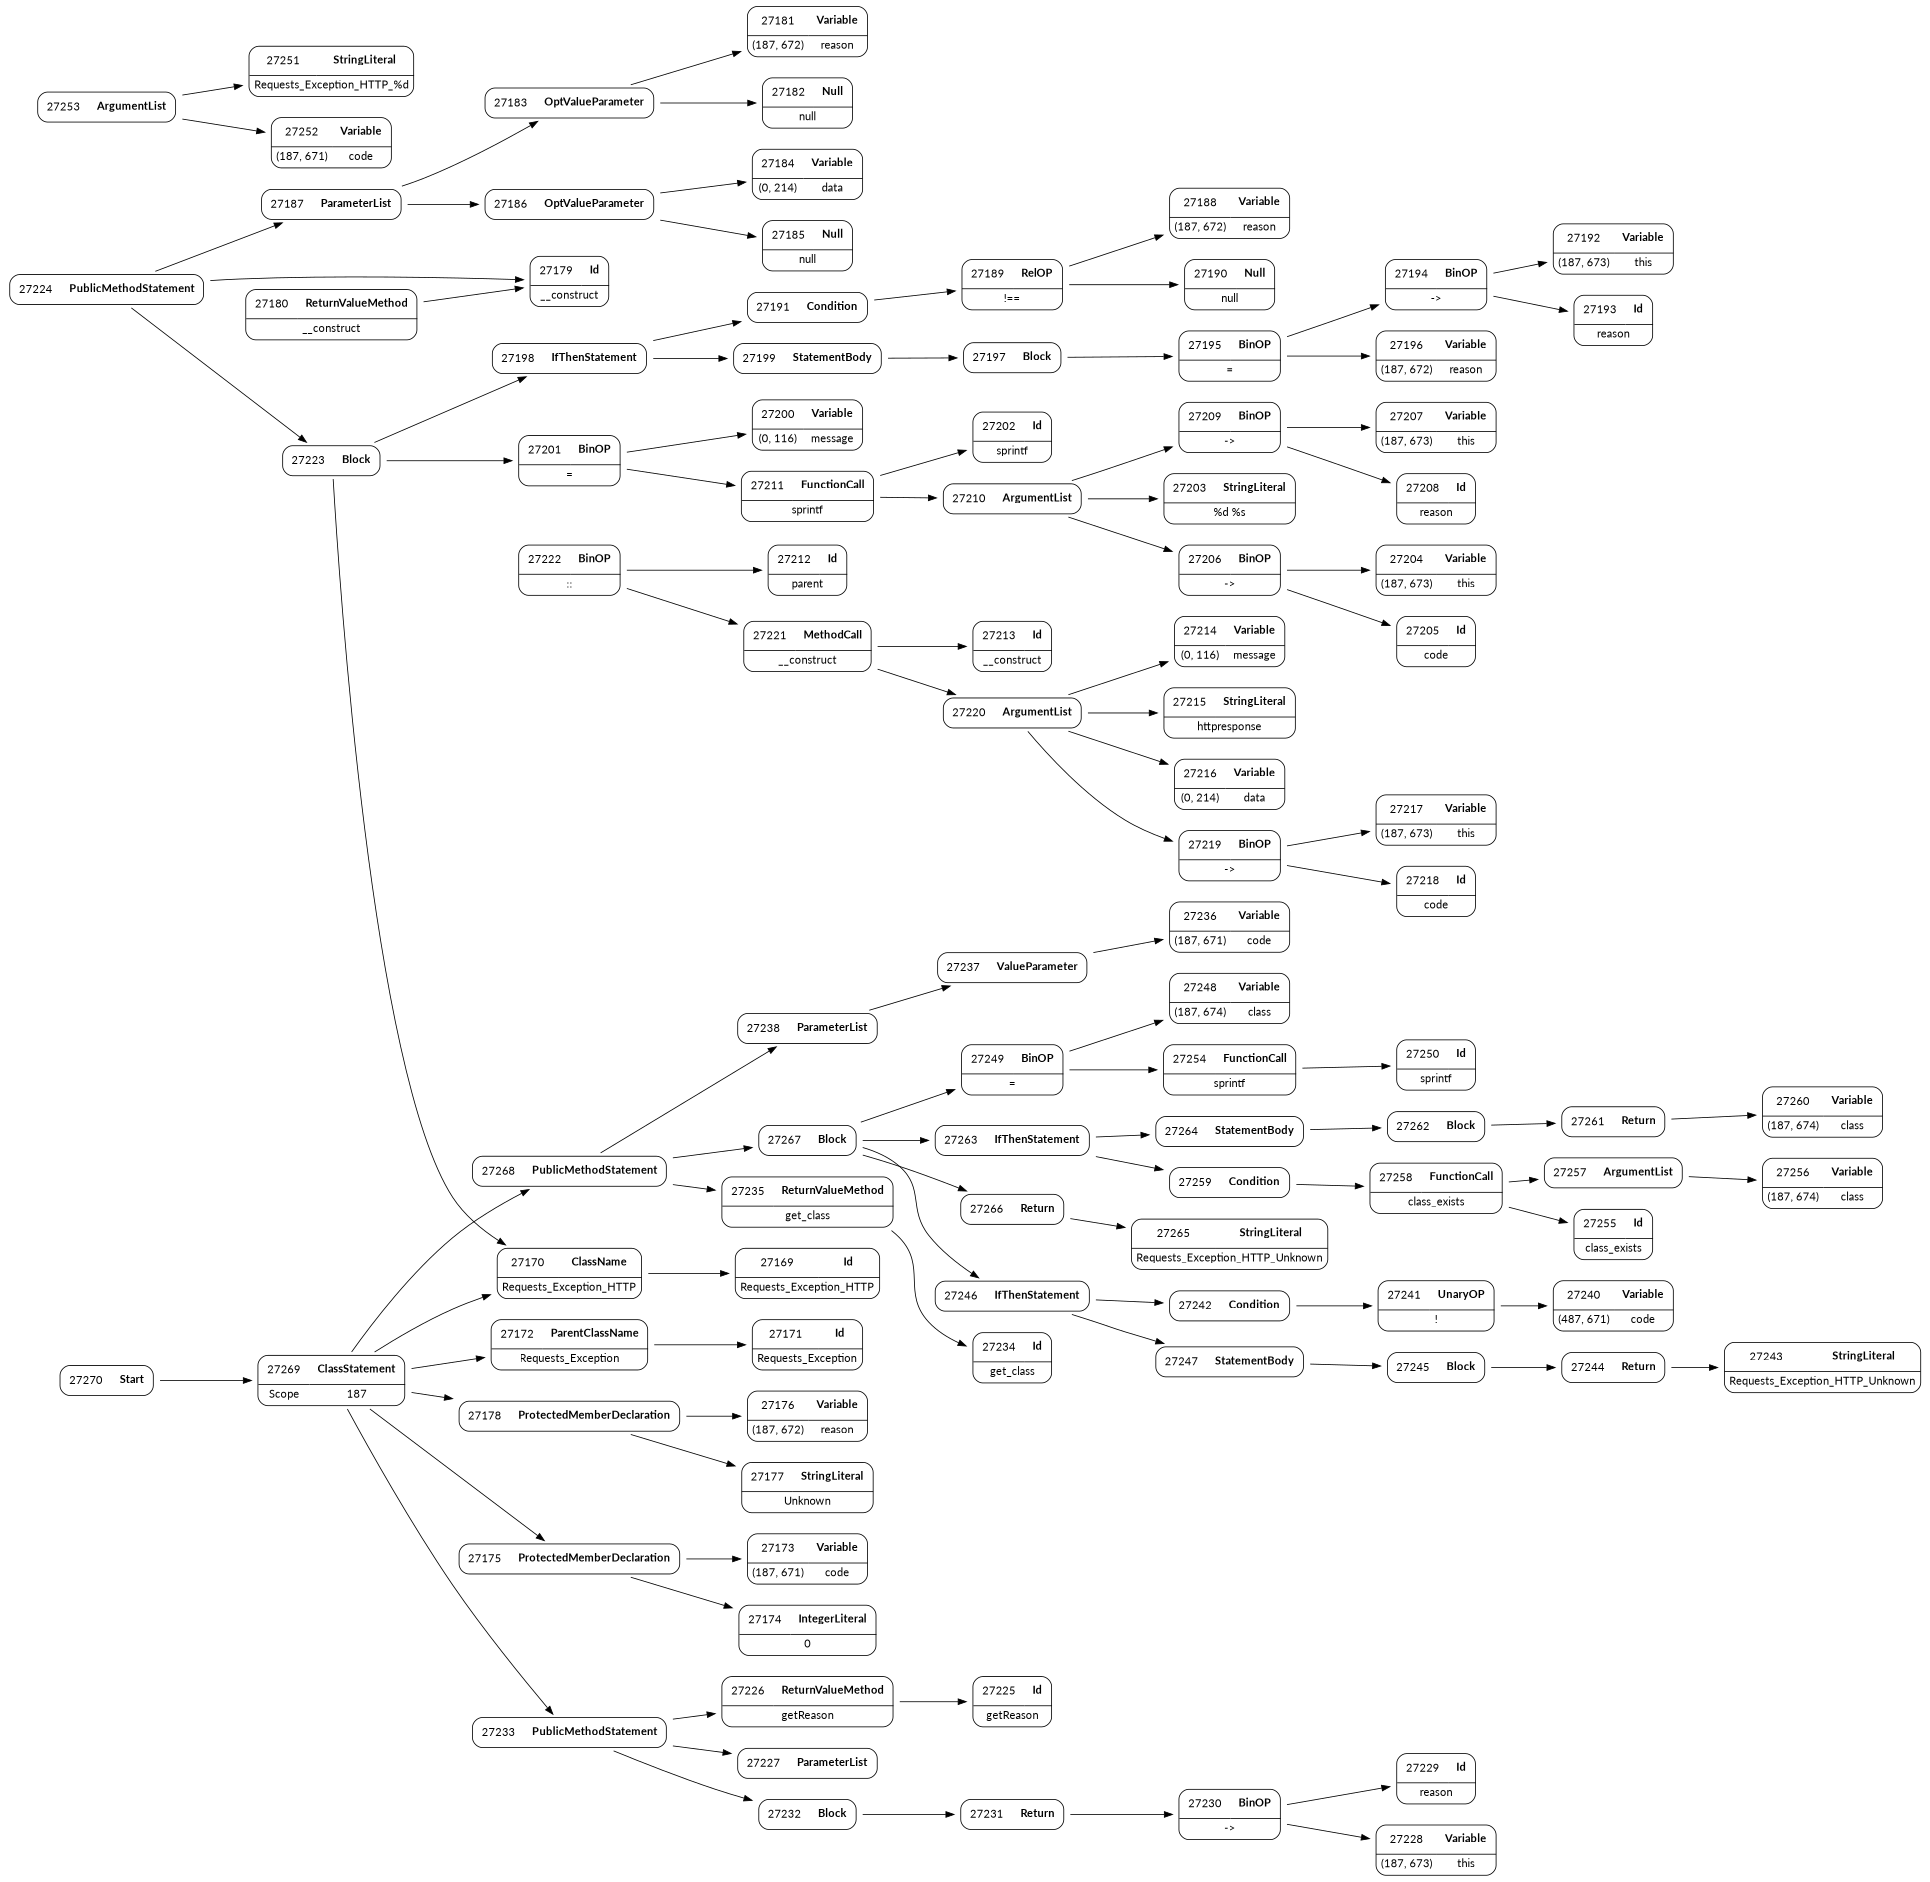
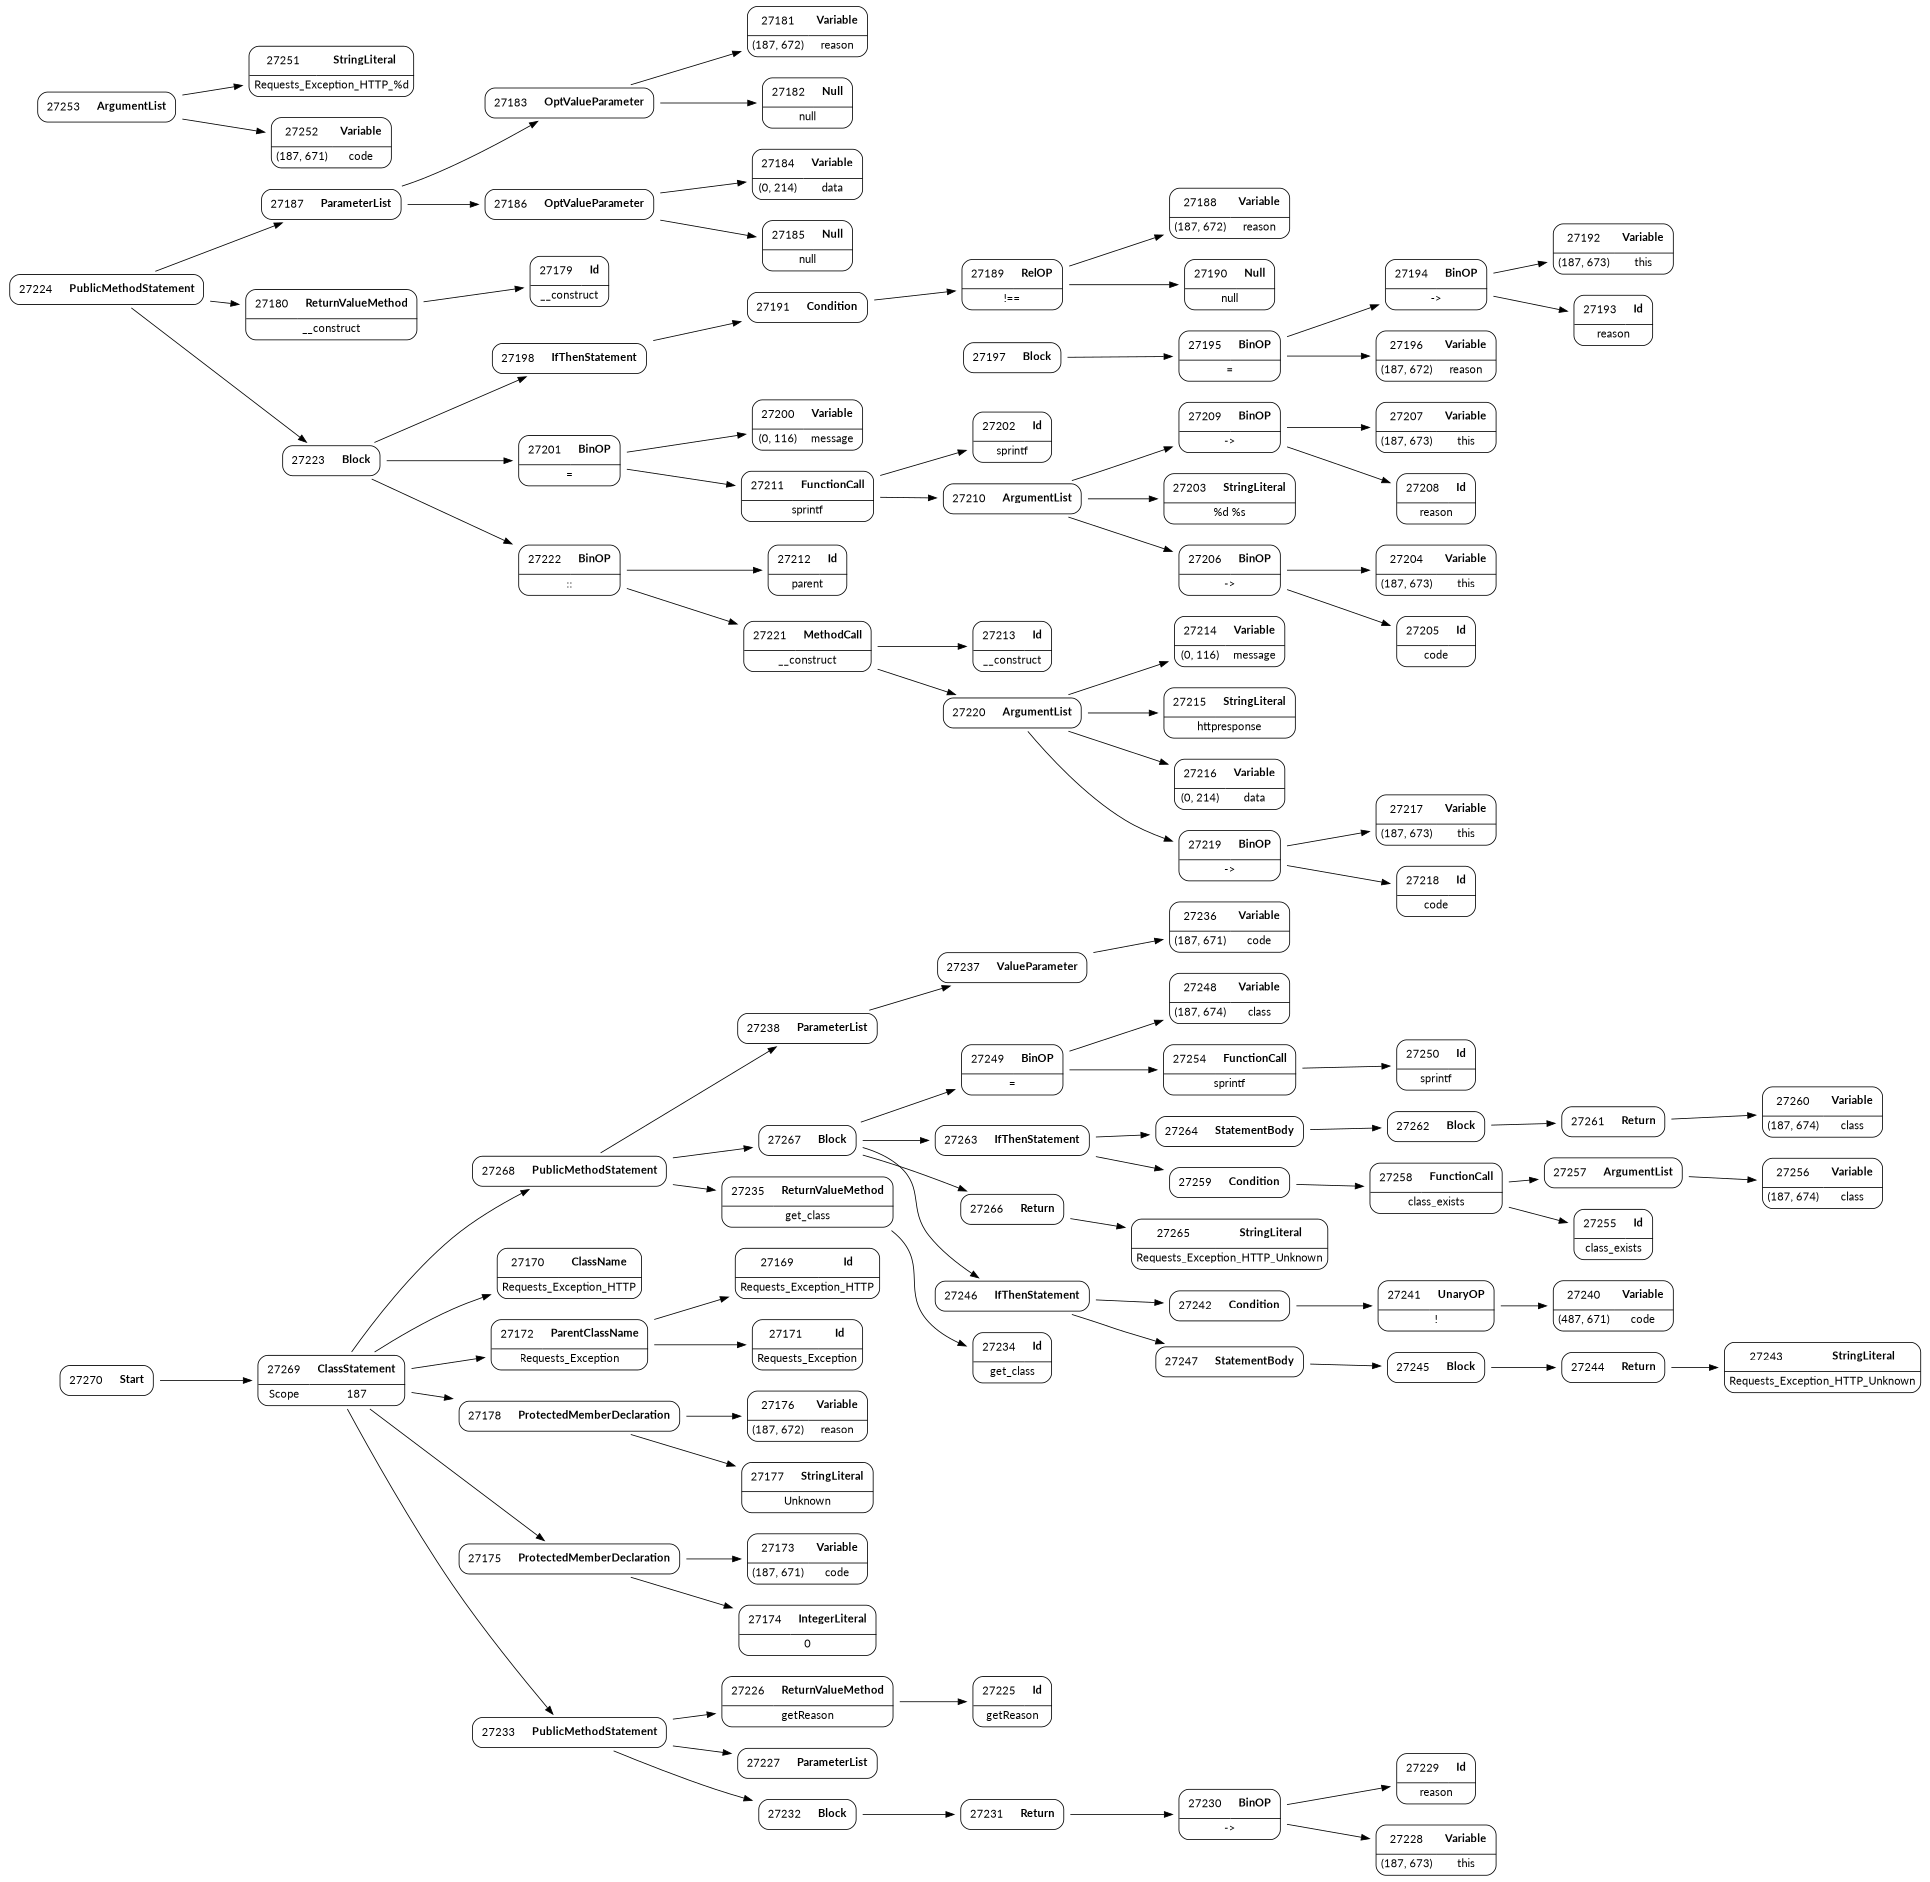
(363, 277) -> (220, 302)
(807, 359) -> none
(371, 875) -> (438, 510)
(684, 1273) -> (687, 1309)
